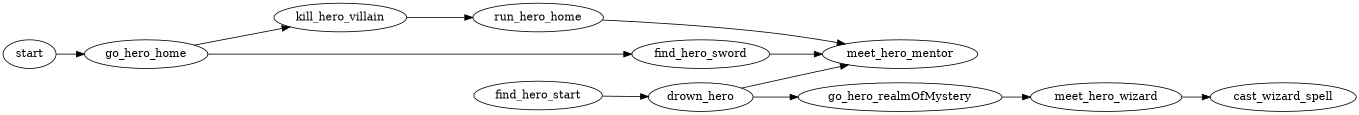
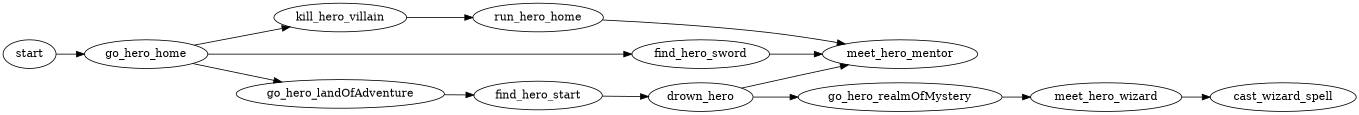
none -> (340, 94)
